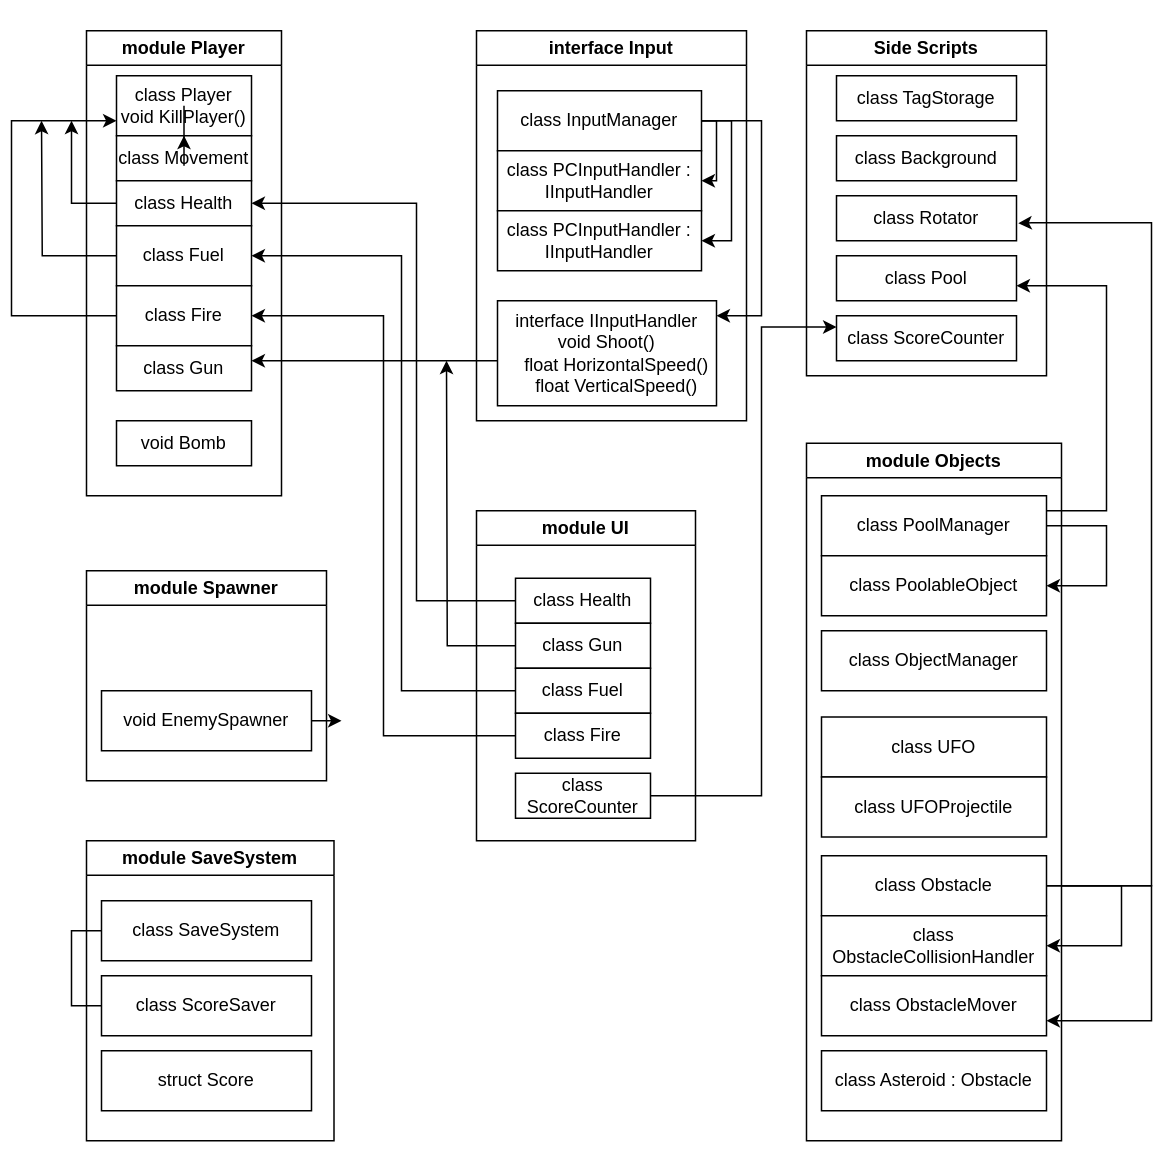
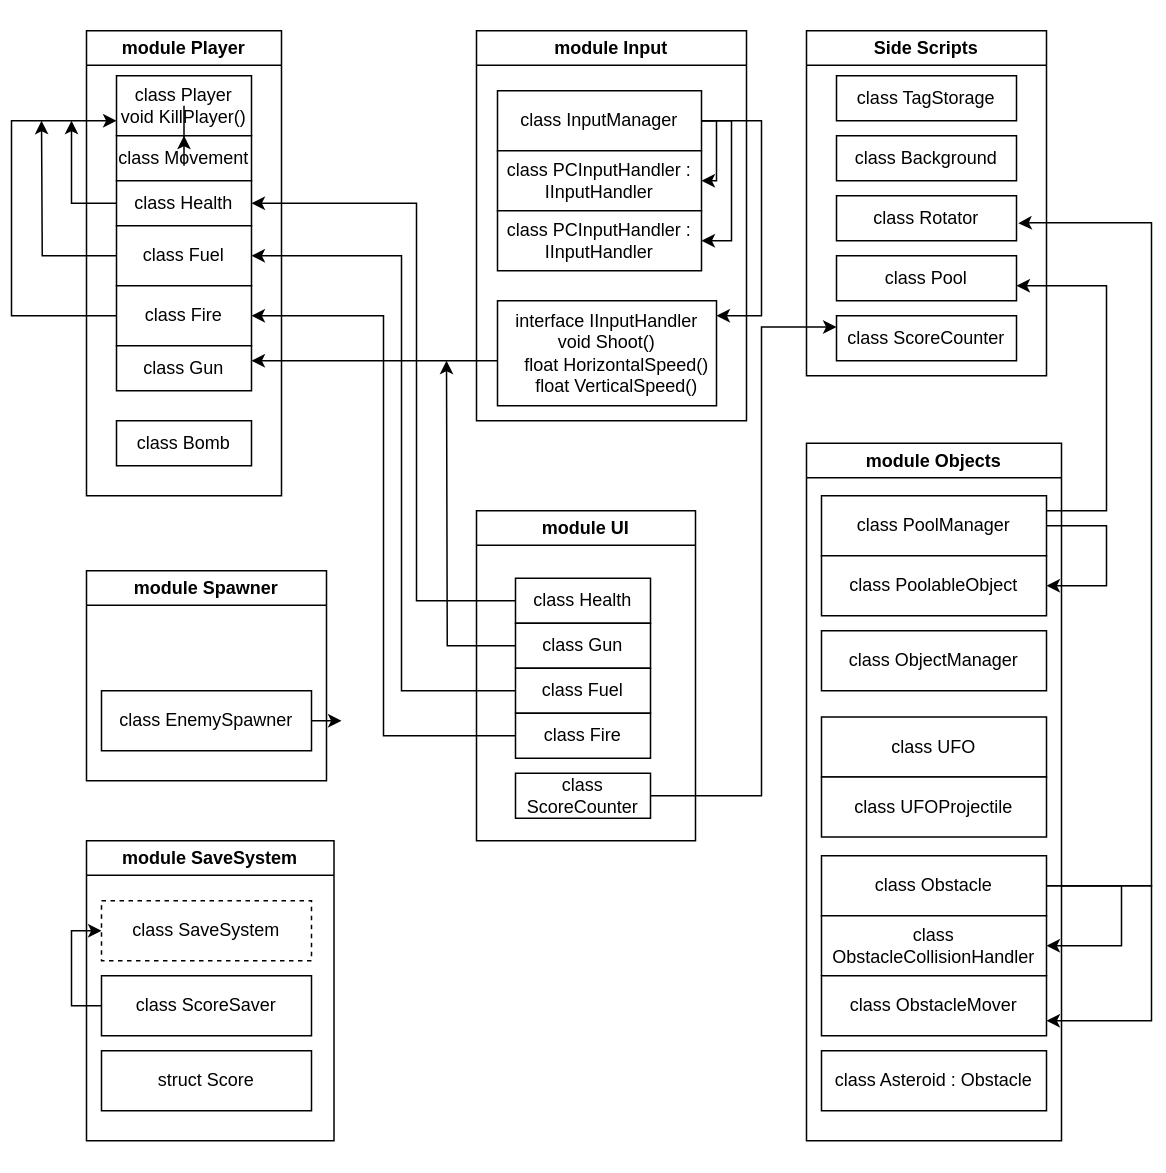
(611, 49) -> (611, 49)
(184, 443) -> (184, 443)
(206, 721) -> (206, 721)
(95, 931) -> (90, 931)
(206, 931) -> (206, 931)
